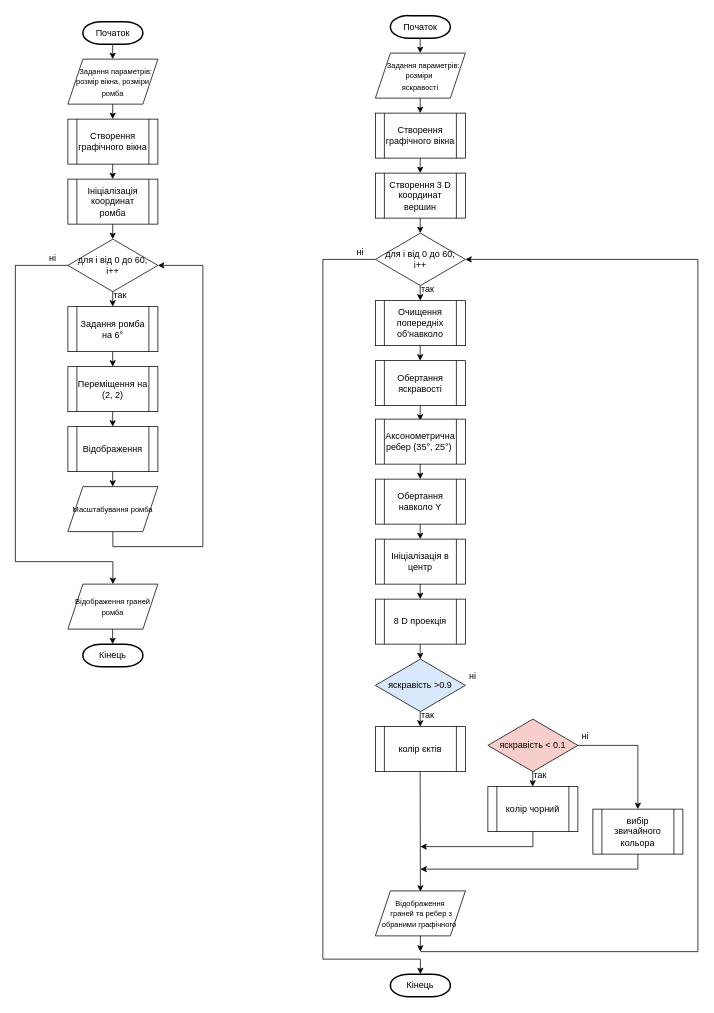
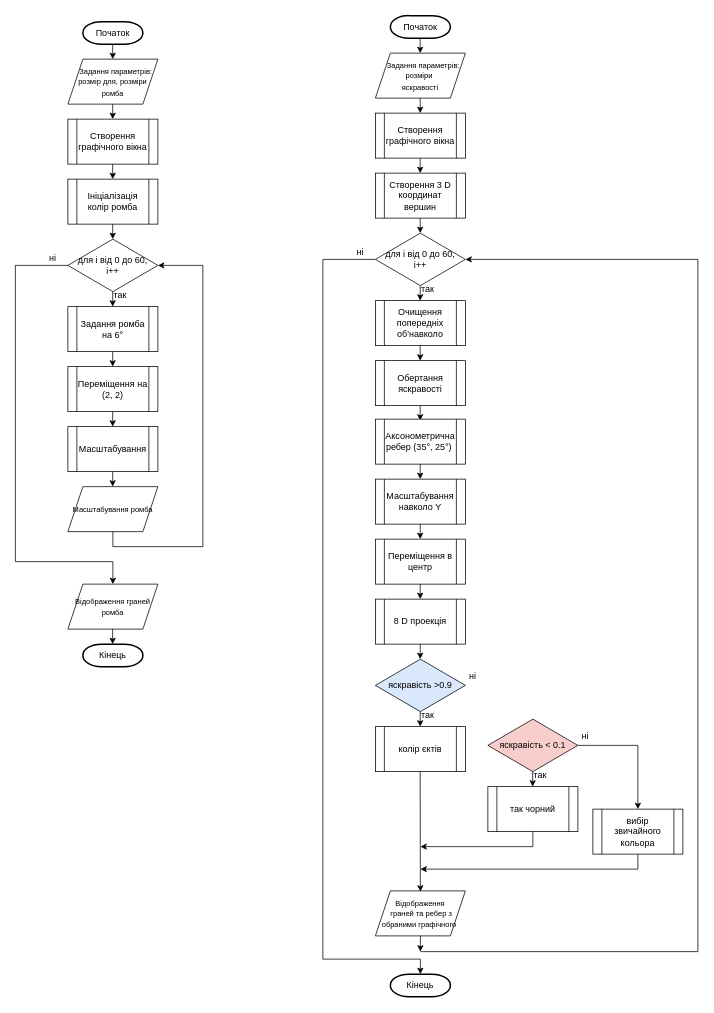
(113, 81) -> (113, 81)
(113, 201) -> (113, 201)
(113, 449) -> (113, 449)
(420, 501) -> (420, 501)
(420, 561) -> (420, 561)
(533, 809) -> (533, 809)
